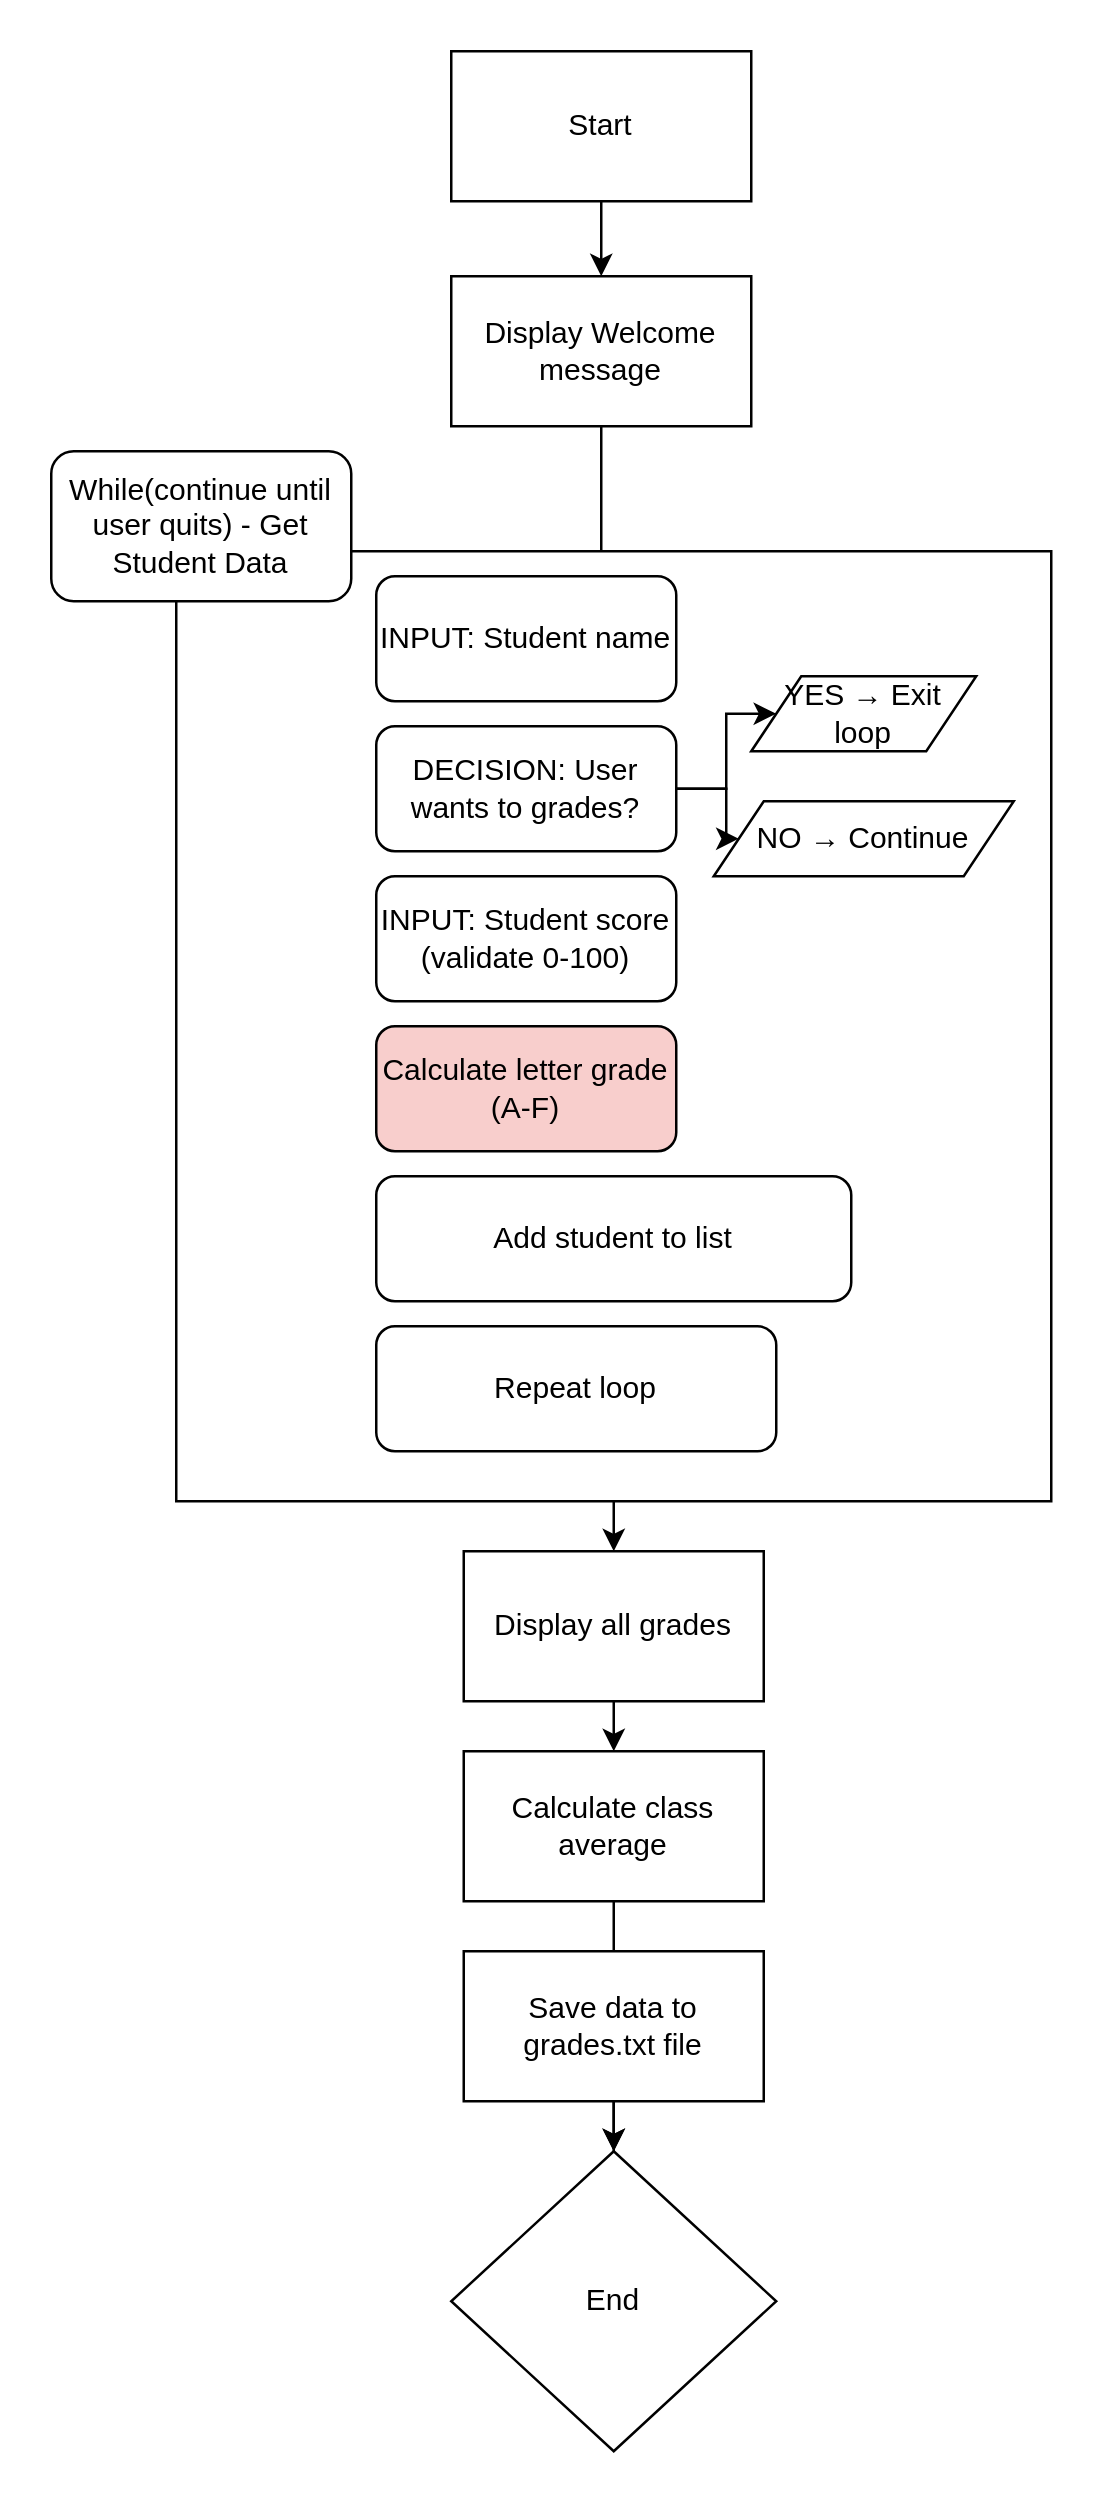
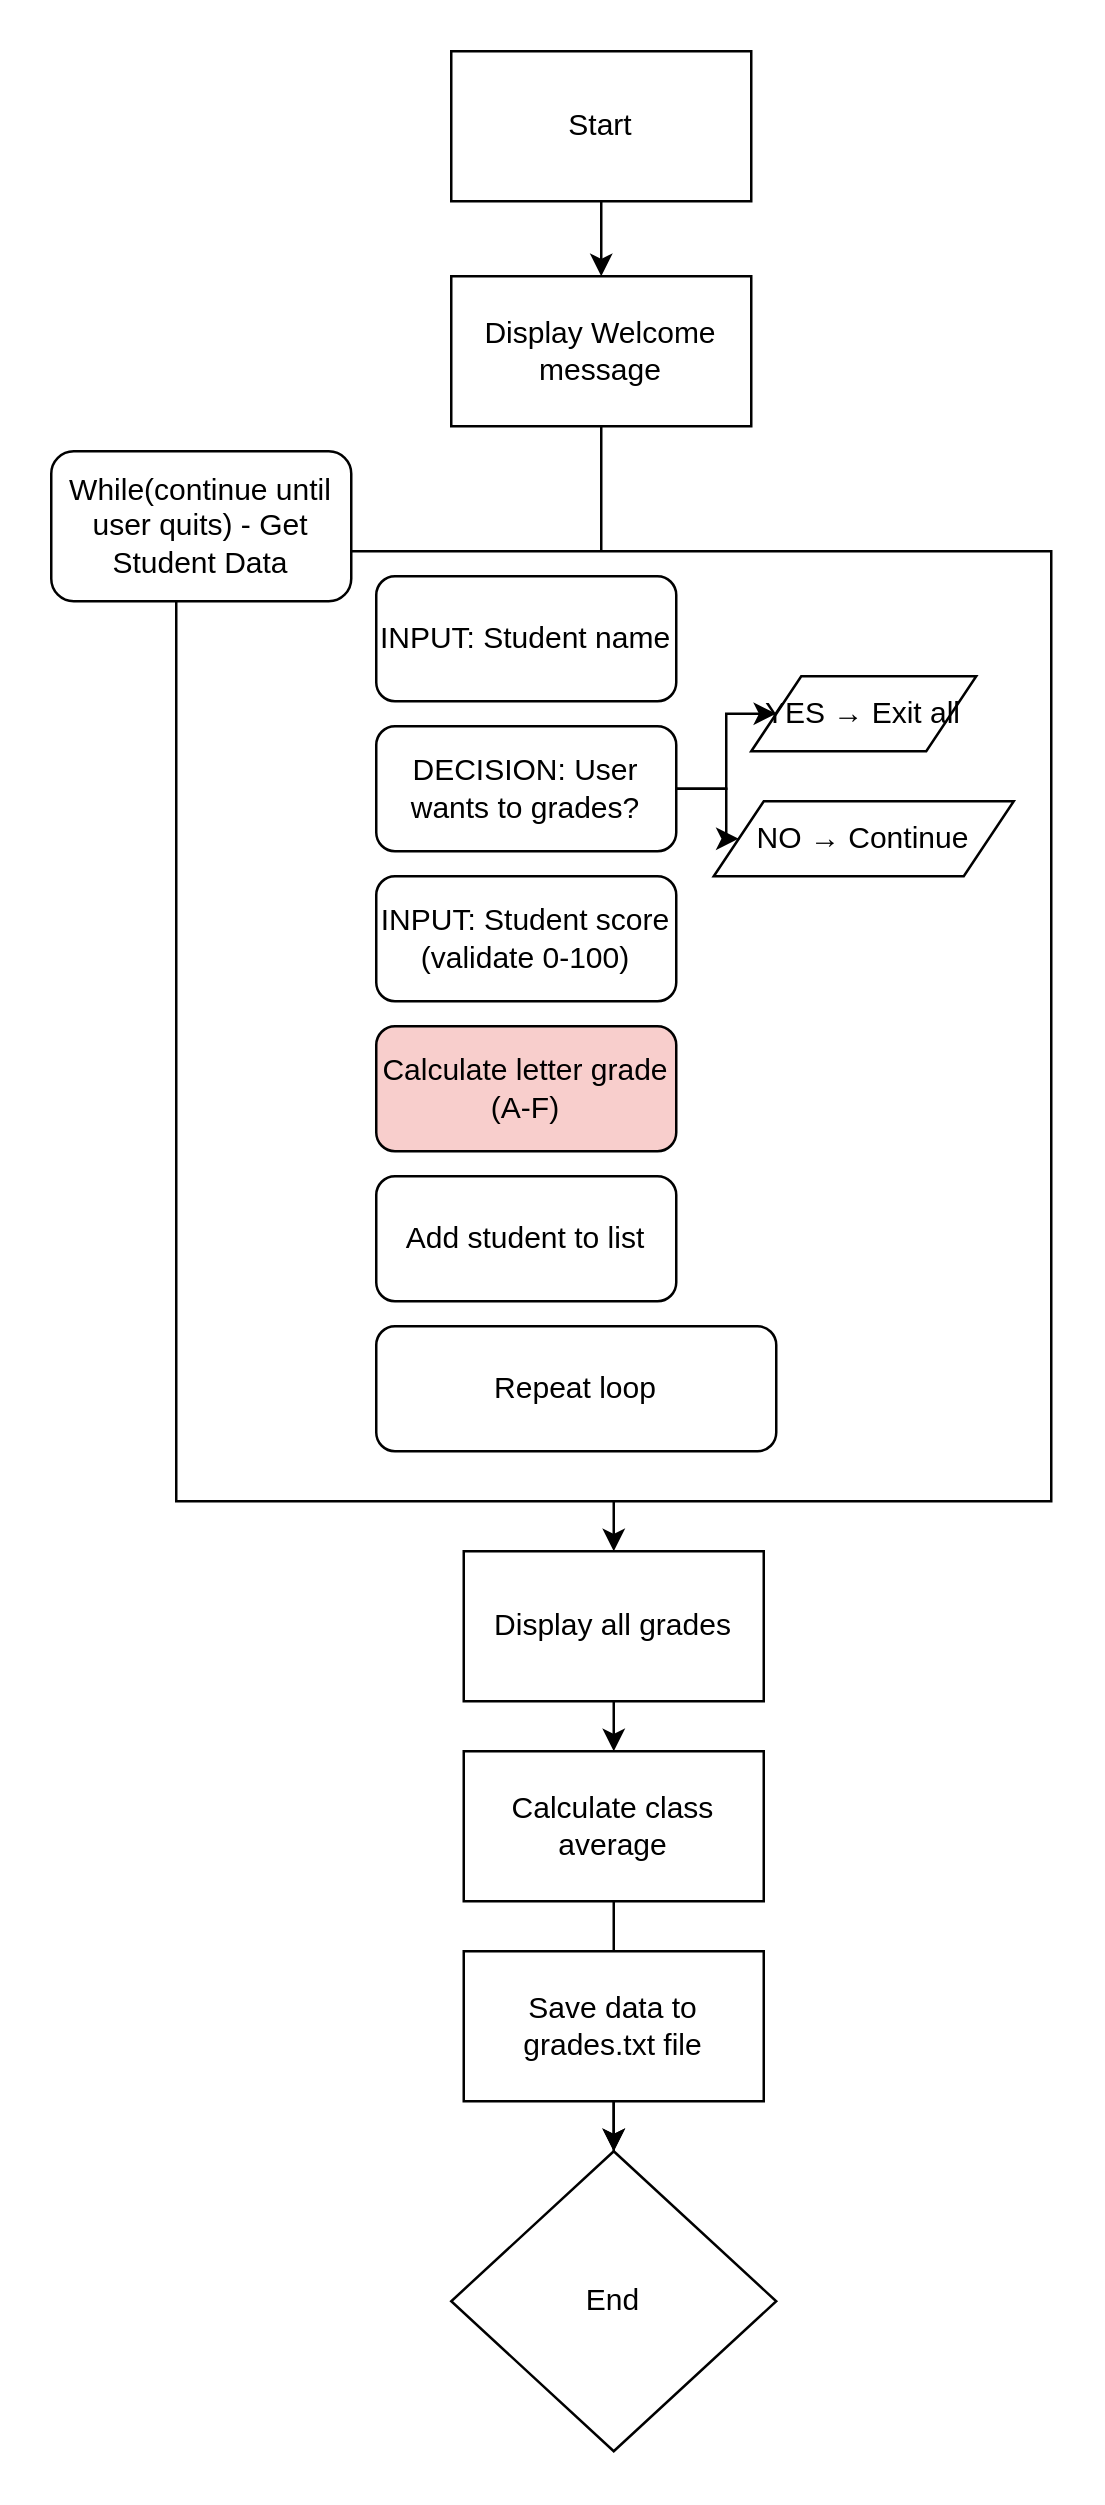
(864, 714) -> (864, 714)
(614, 1239) -> (526, 1239)
